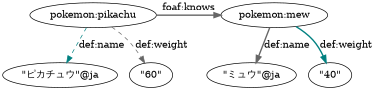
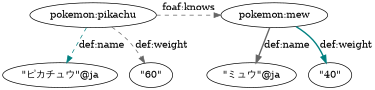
(185, 15) -> (185, 15)
